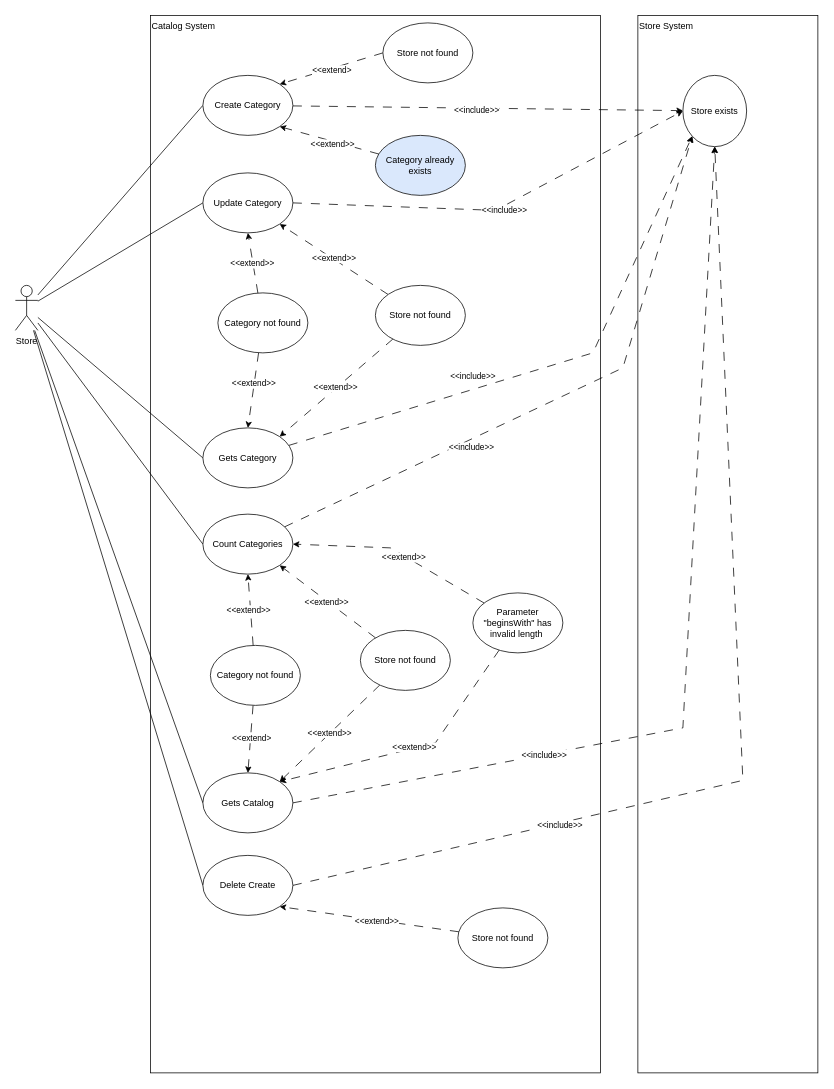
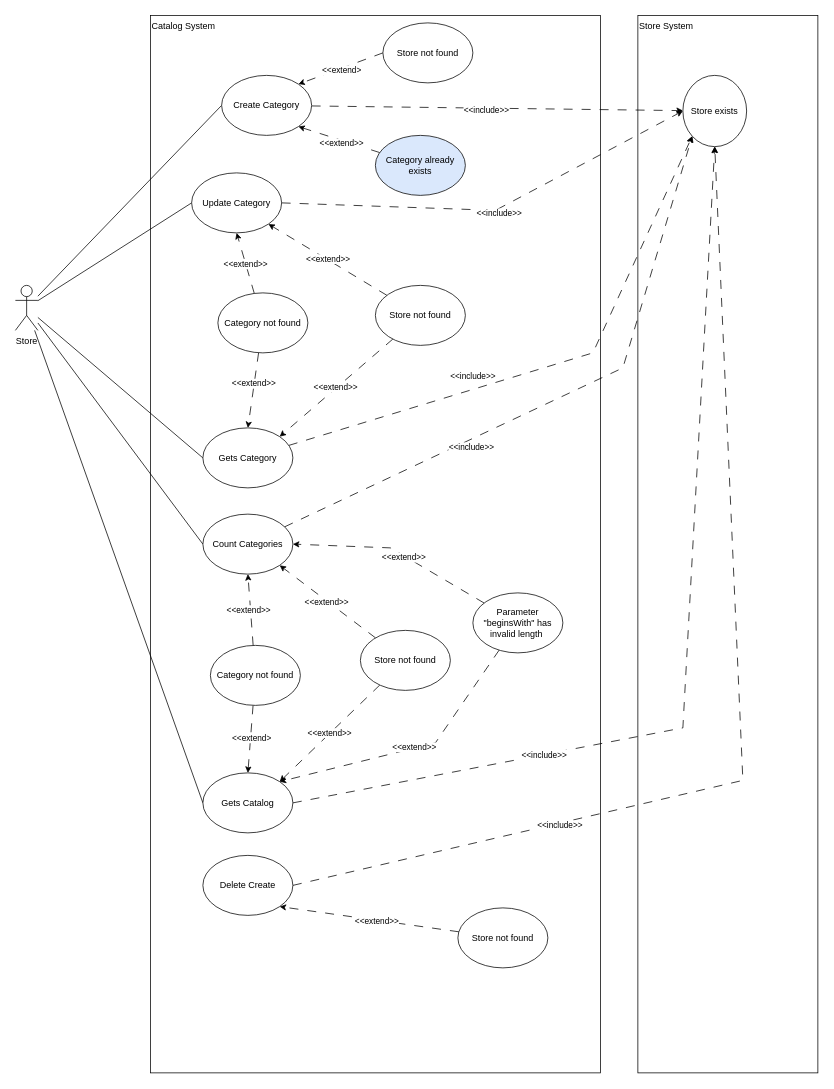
(248, 105) -> (267, 105)
(248, 203) -> (237, 203)
(120, 613) -> none
